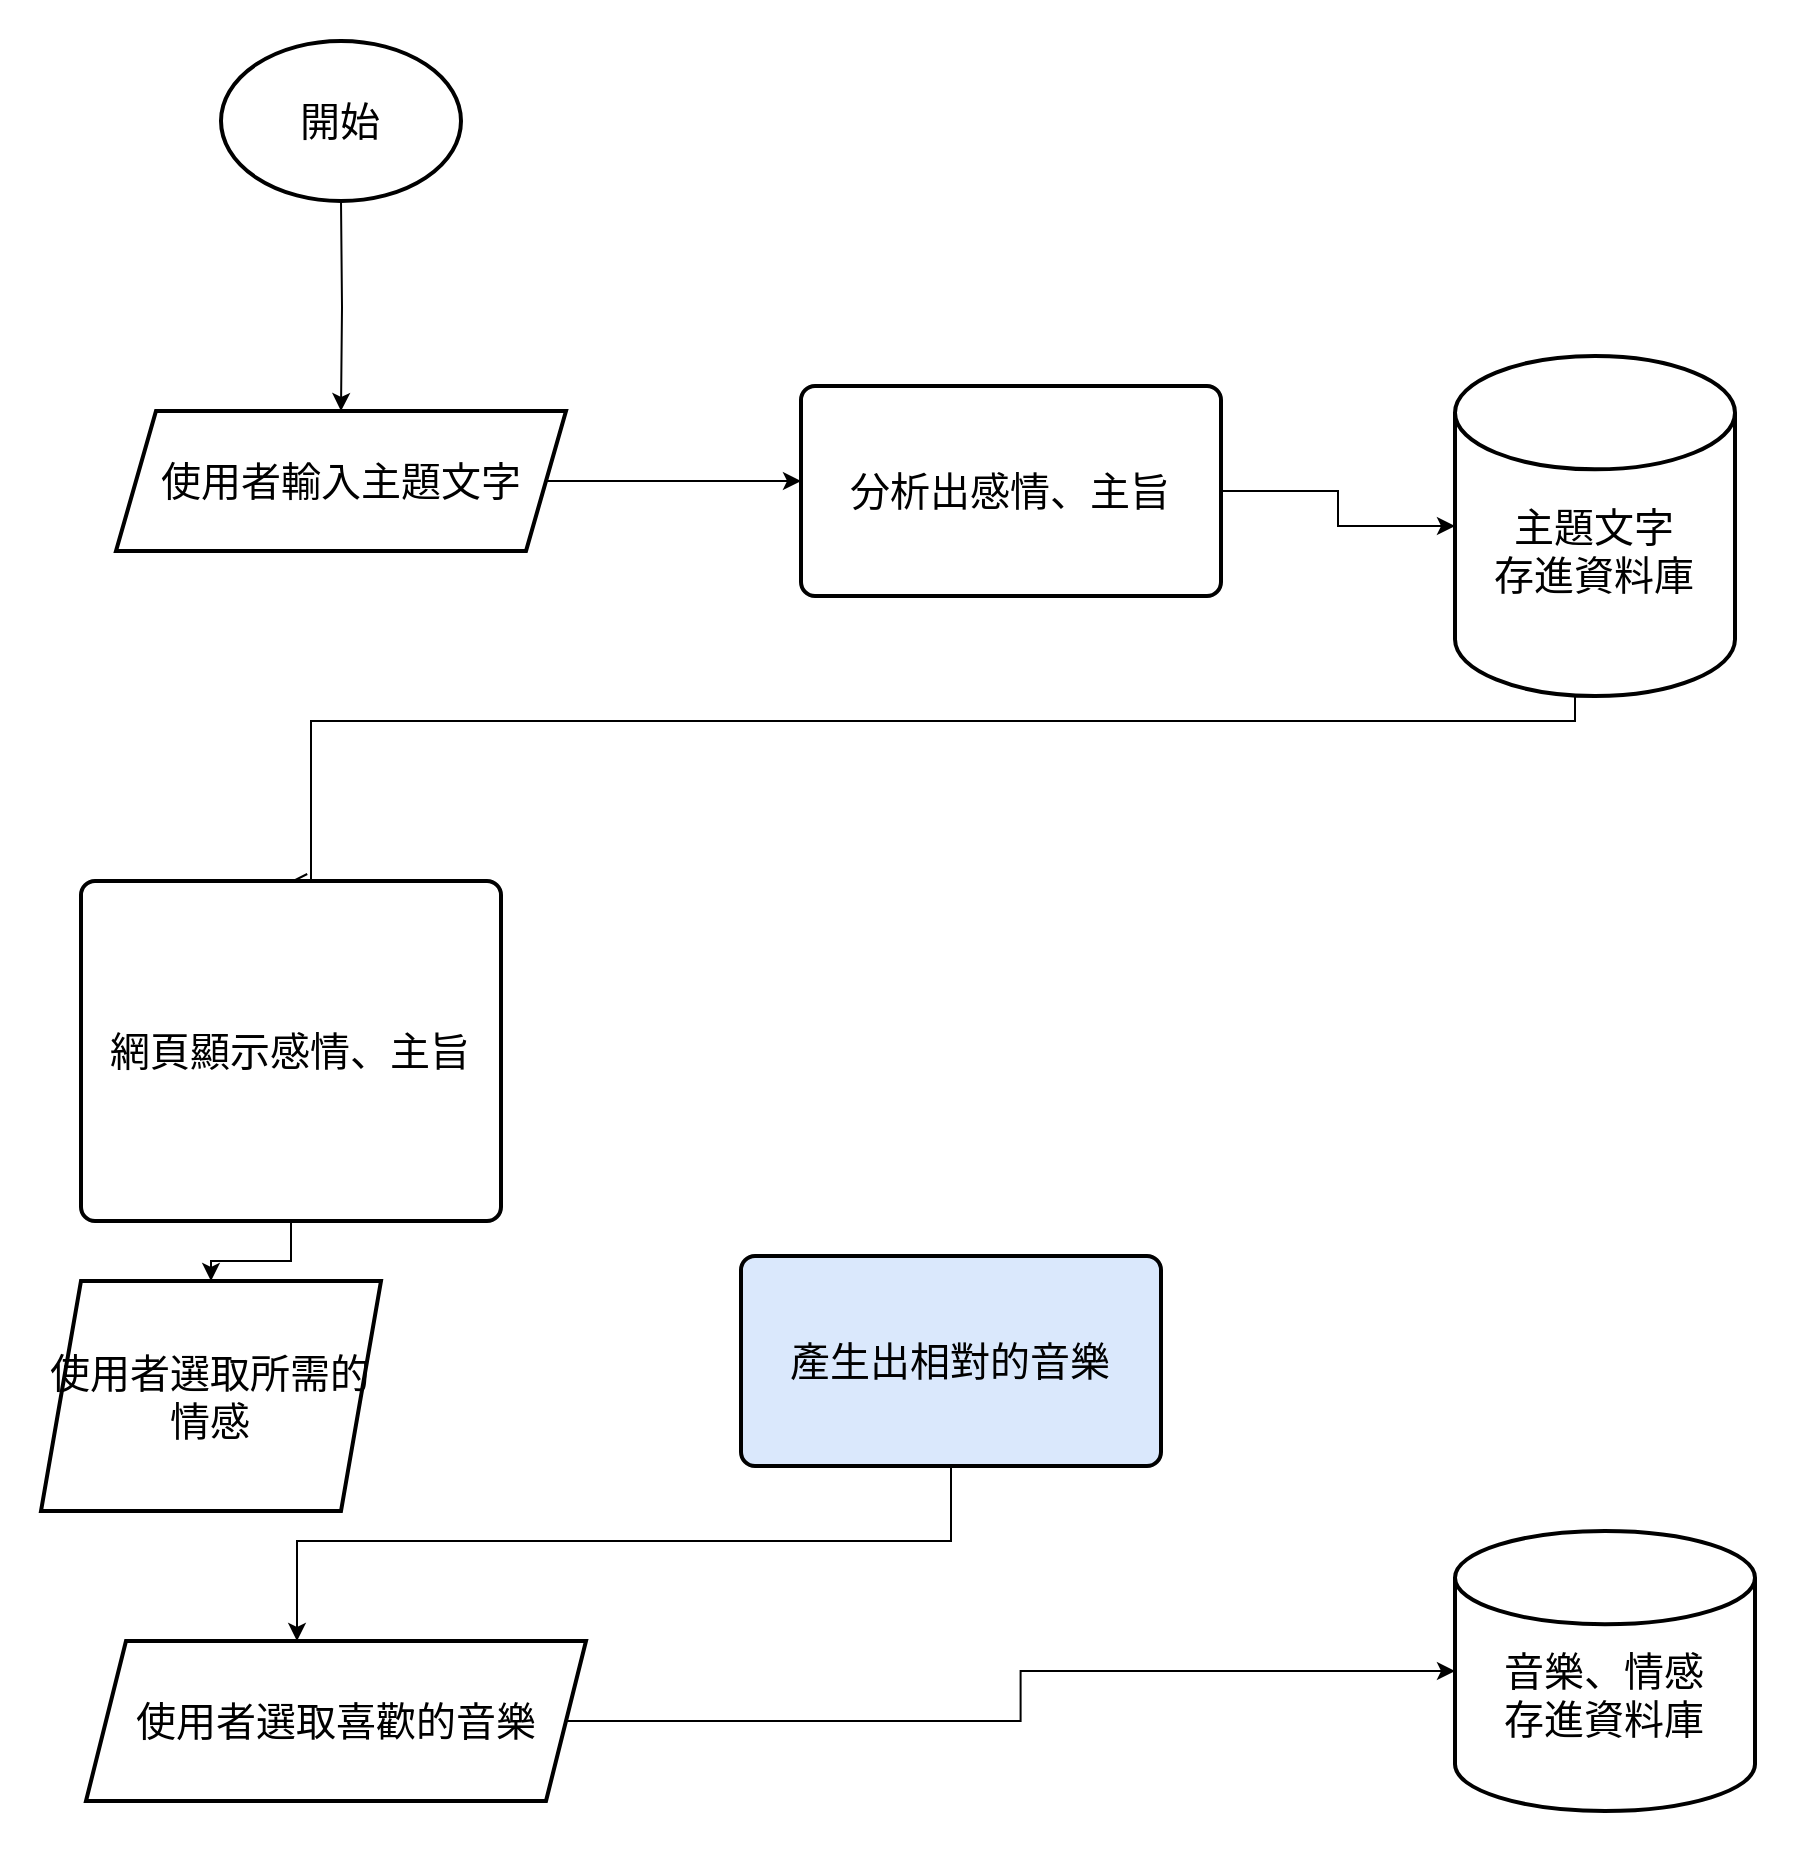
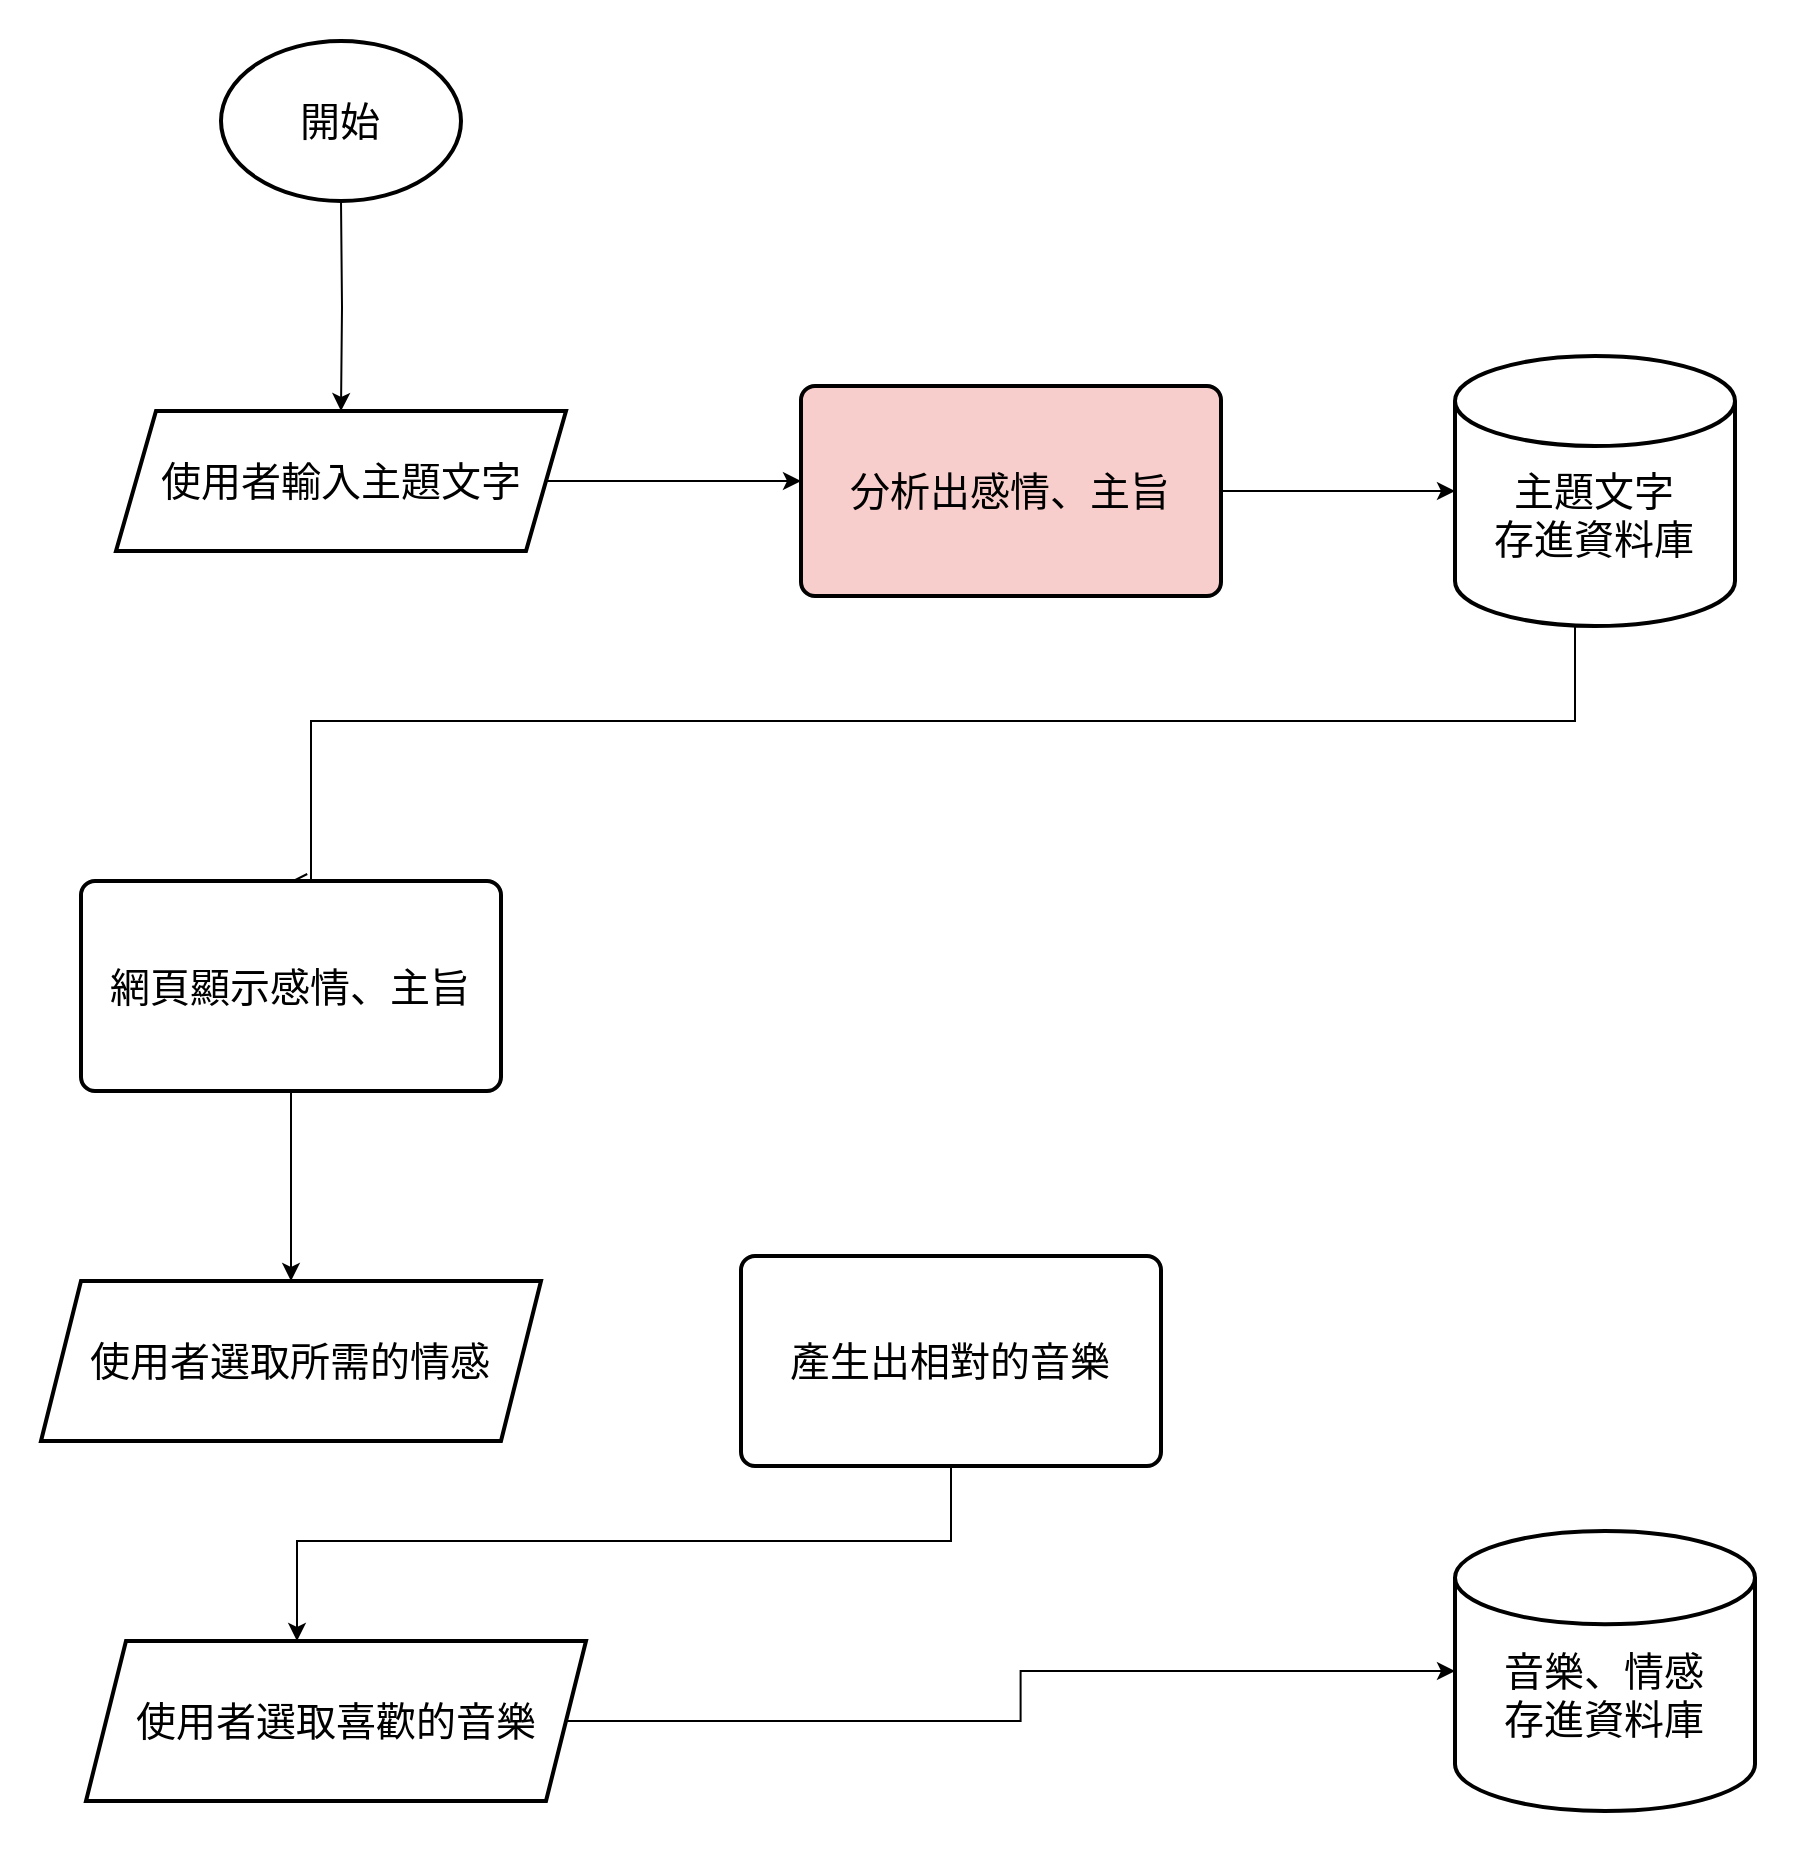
(1011, 491) -> (1011, 491)
(1595, 526) -> (1595, 491)
(291, 1051) -> (291, 986)
(951, 1361) -> (951, 1361)
(211, 1396) -> (291, 1361)
